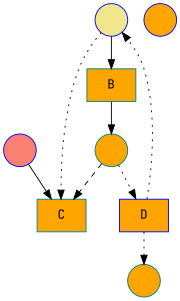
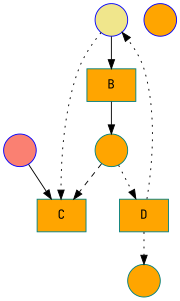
(144, 216) -> (144, 216)
